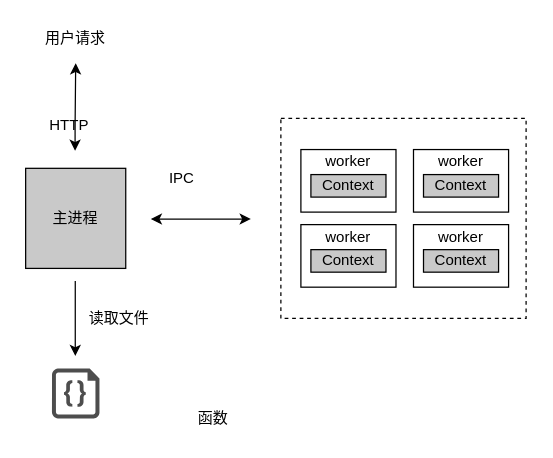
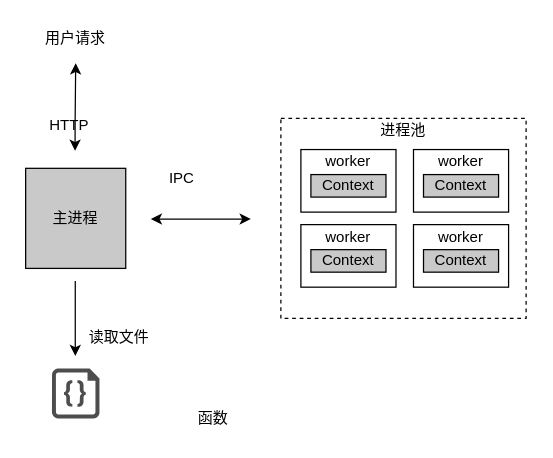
none -> (403, 131)
(119, 318) -> (119, 337)
